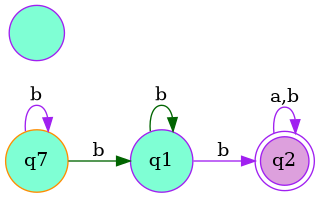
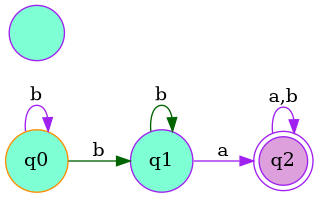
(224, 151) -> (223, 151)
(37, 161) -> (37, 161)
